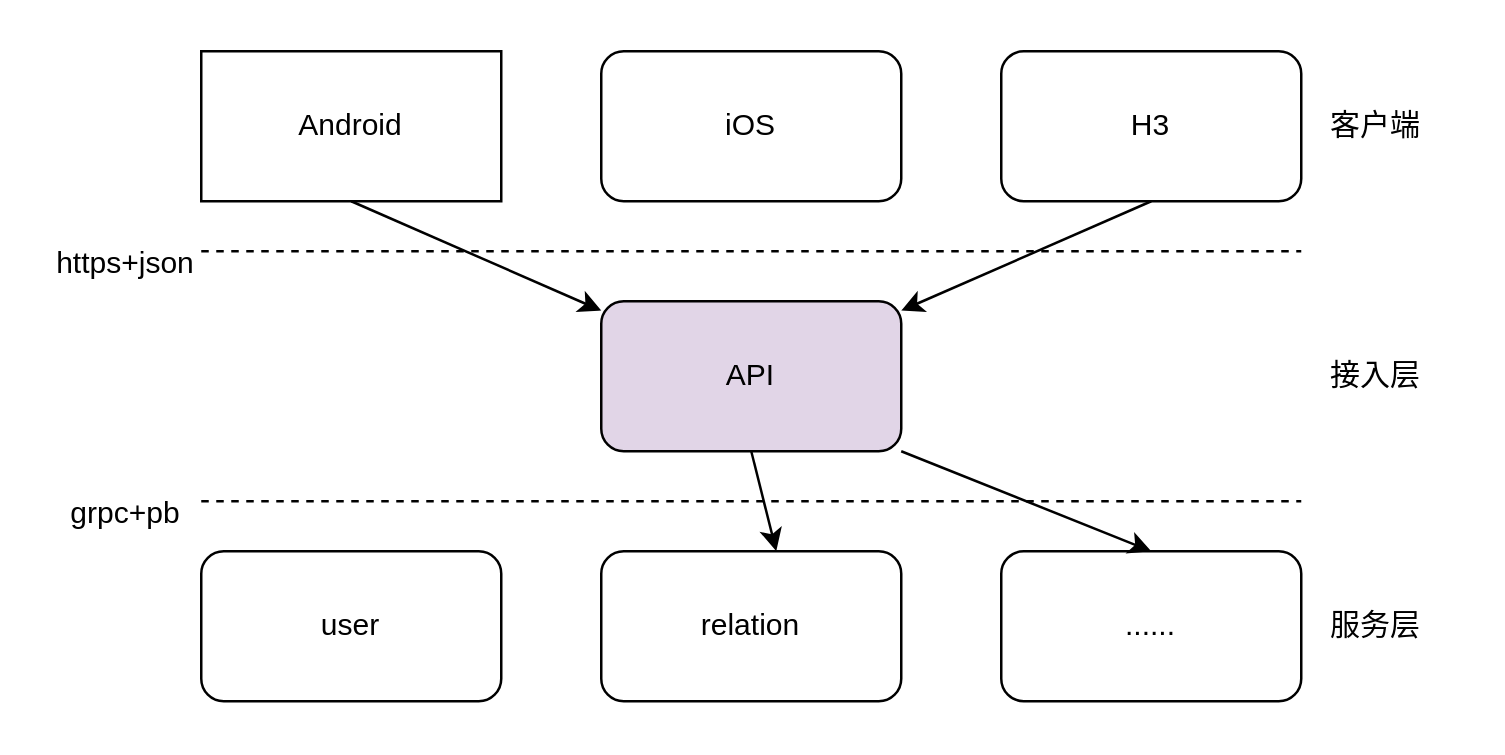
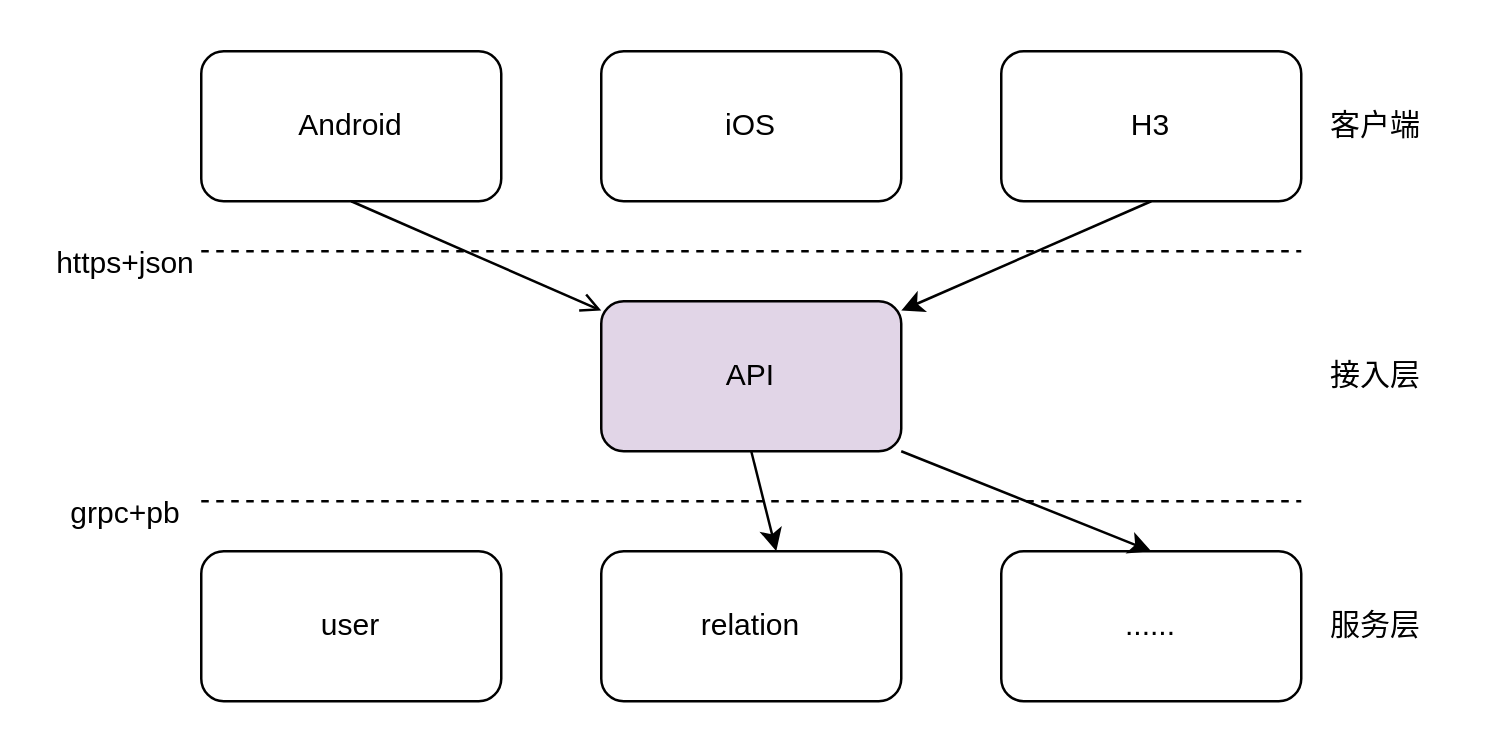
(351, 126) -> (351, 126)
(585, 303) -> (588, 305)
